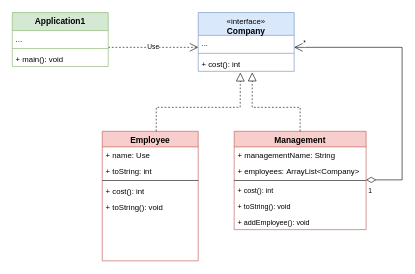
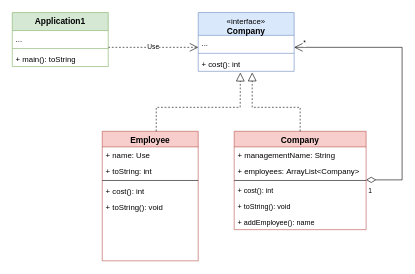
(39, 59) -> (48, 59)
(300, 140) -> (300, 140)
(275, 222) -> (276, 222)
